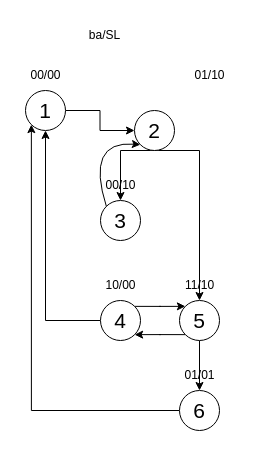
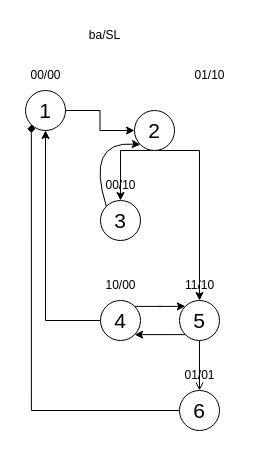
(31, 133) -> (31, 133)
(200, 382) -> (200, 383)
